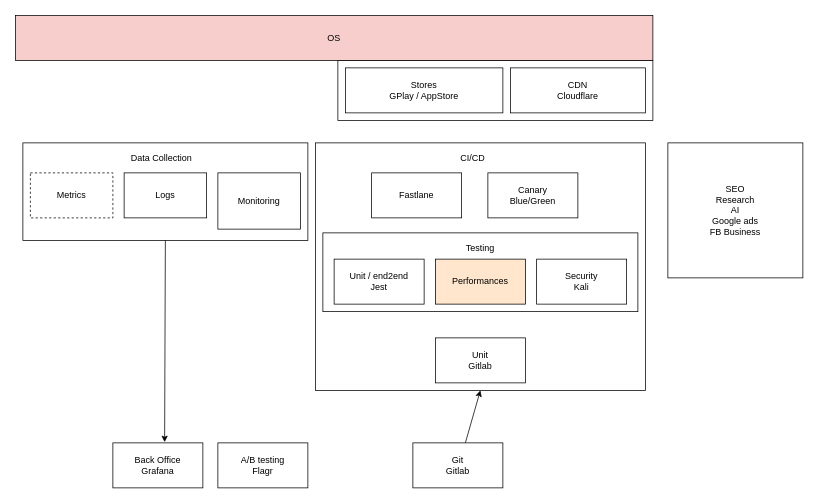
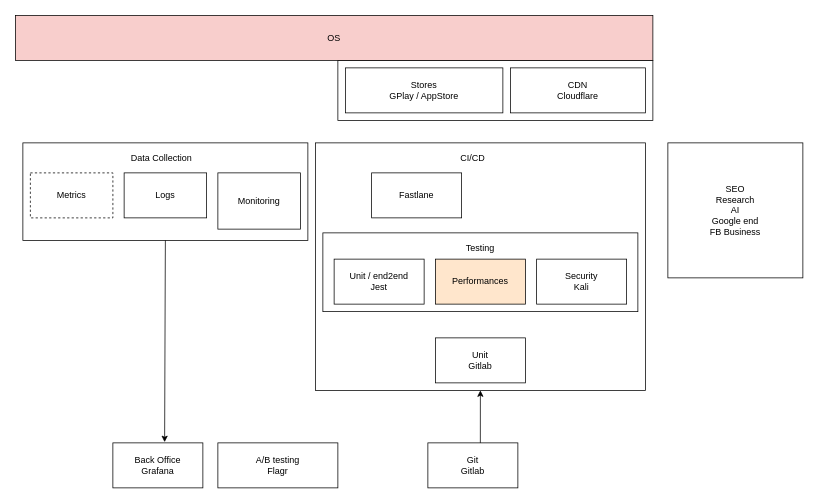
(533, 195) -> none
(735, 210) -> (735, 210)
(263, 465) -> (278, 465)
(458, 465) -> (473, 465)
